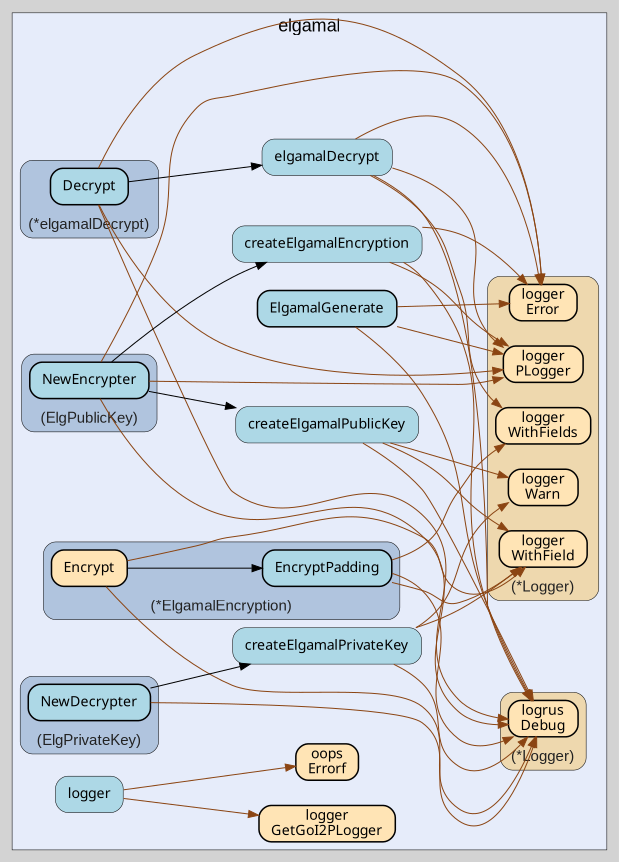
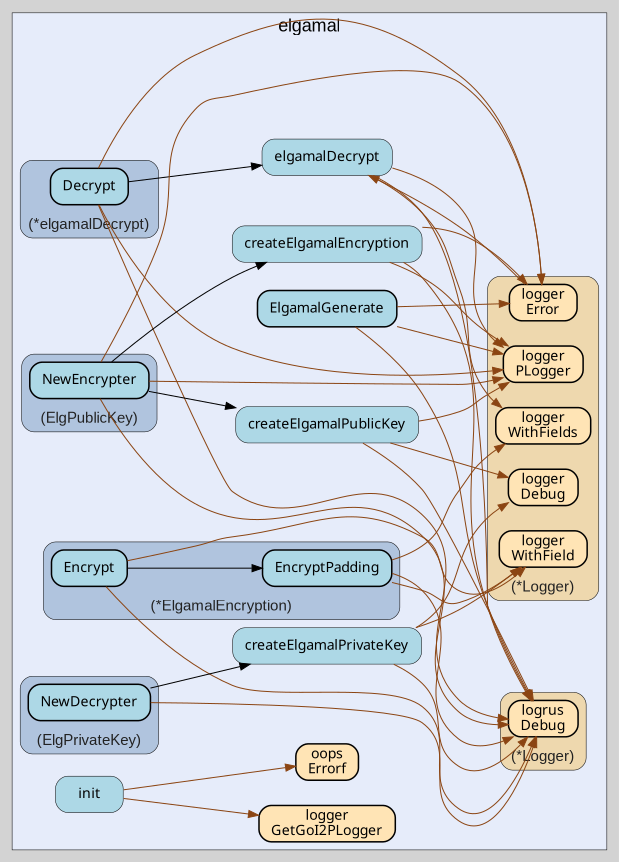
(483, 146) -> (457, 225)
(445, 479) -> (462, 411)
(543, 487) -> (543, 487)
(89, 568) -> (89, 568)
(89, 794) -> (89, 794)
